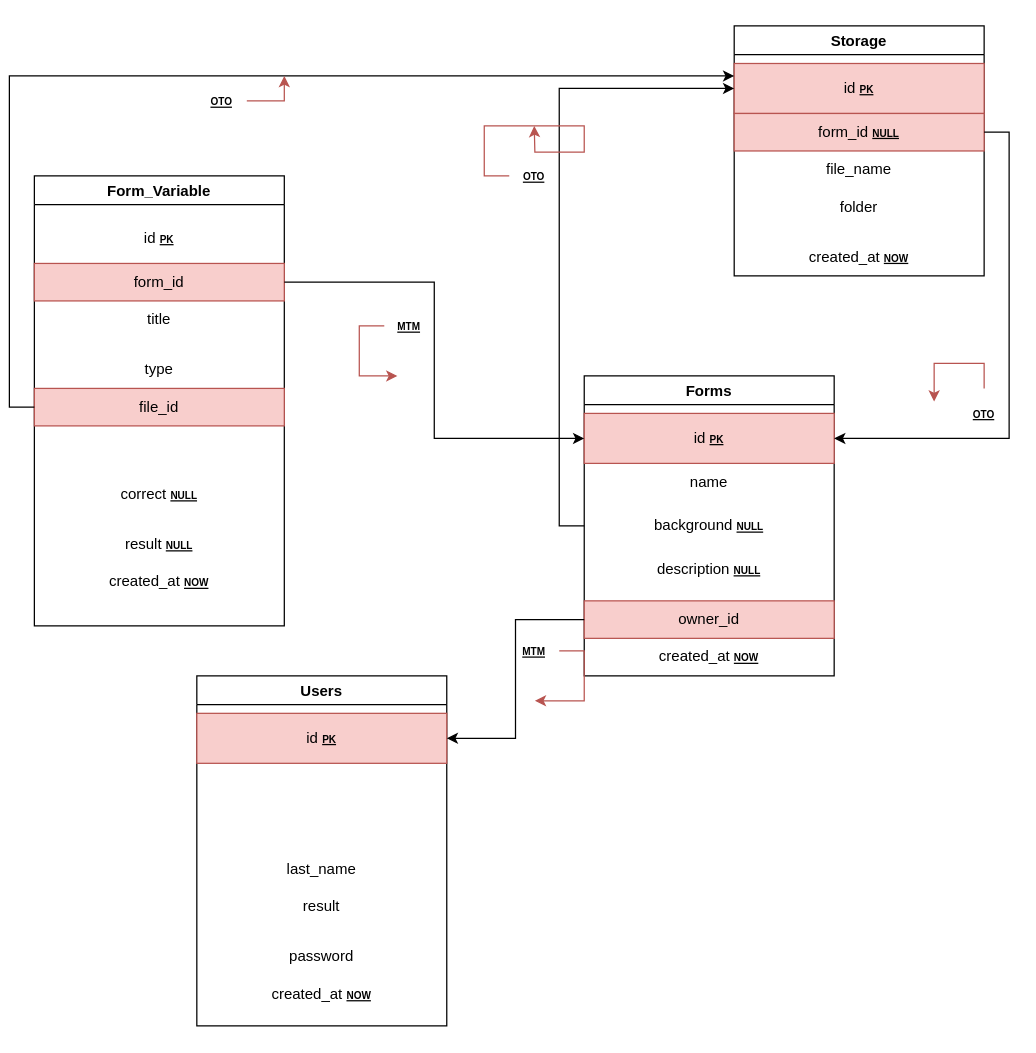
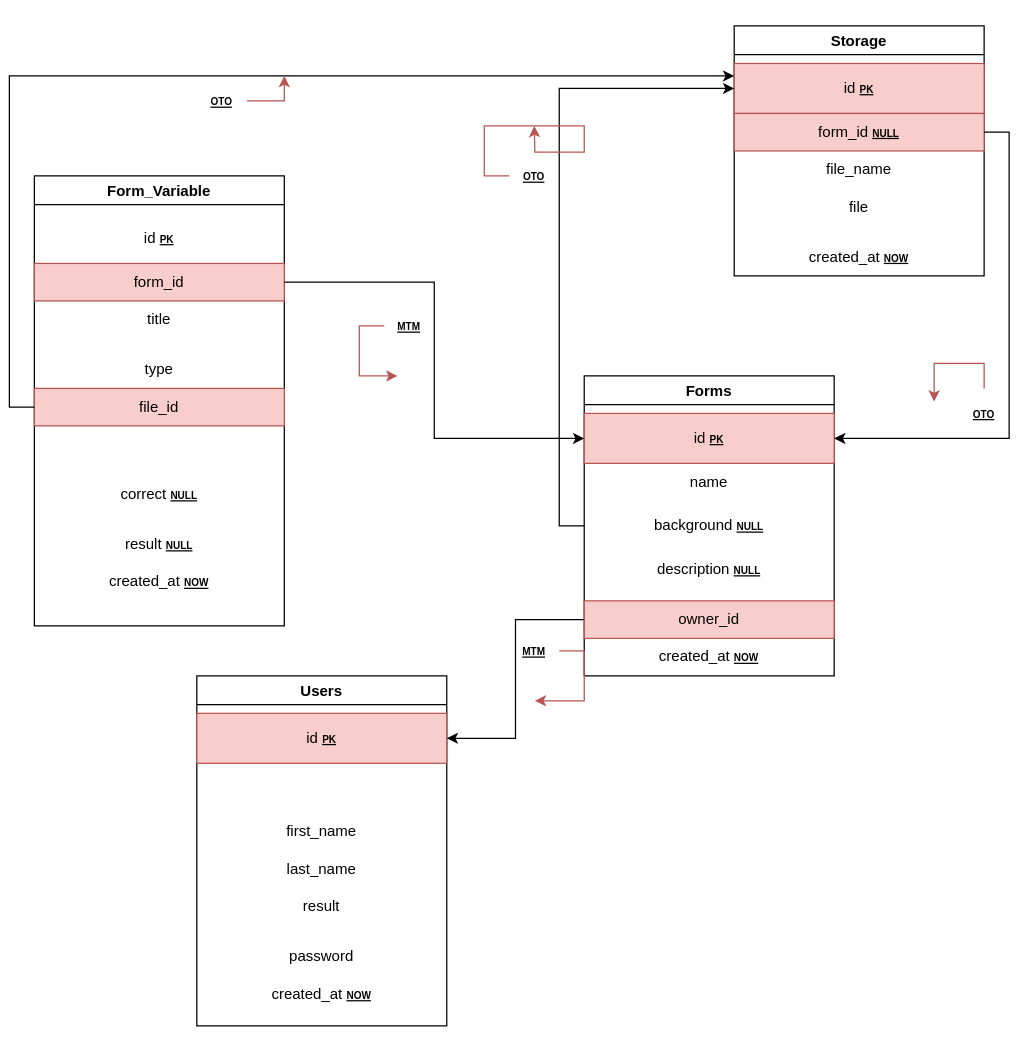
(859, 207) -> (859, 207)
none -> (322, 832)
